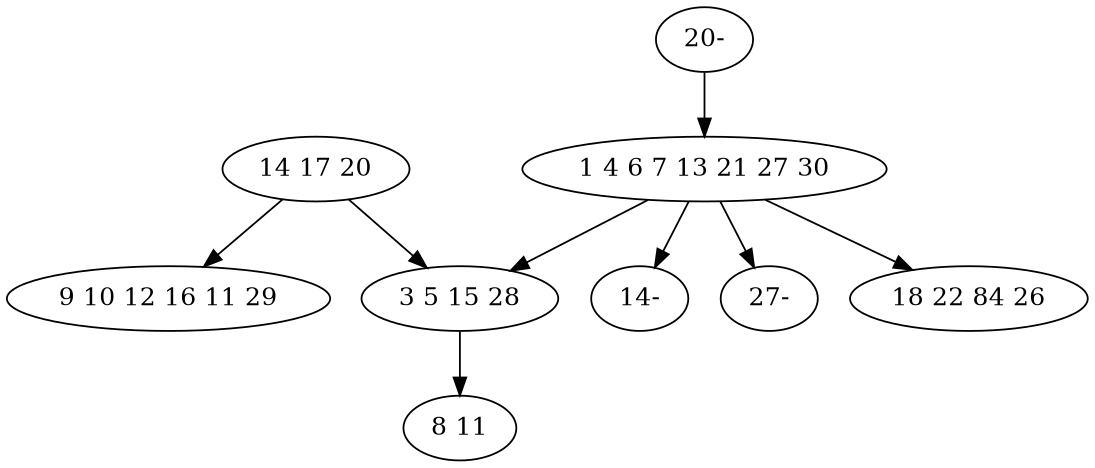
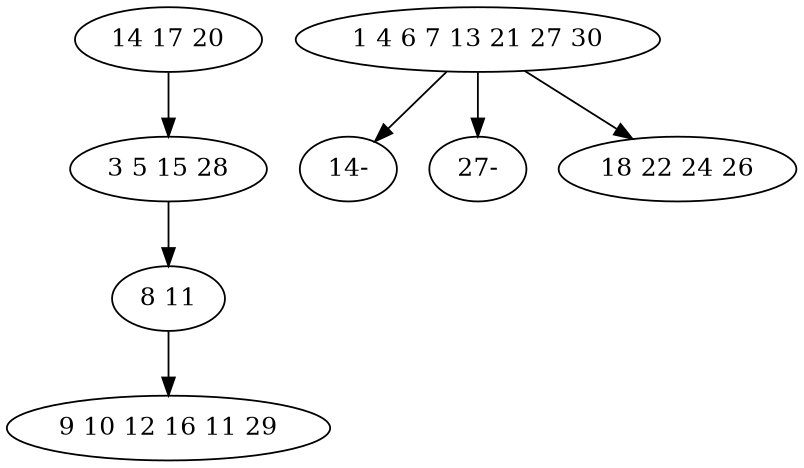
(704, 40) -> none
(250, 227) -> (169, 354)
(587, 231) -> none
(969, 299) -> (678, 169)
